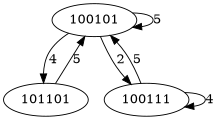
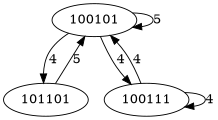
(121, 60) -> (121, 60)
(137, 60) -> (137, 60)
